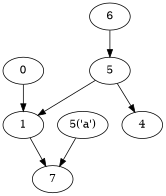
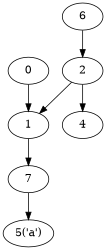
(110, 71) -> (83, 71)
(70, 149) -> (28, 203)
